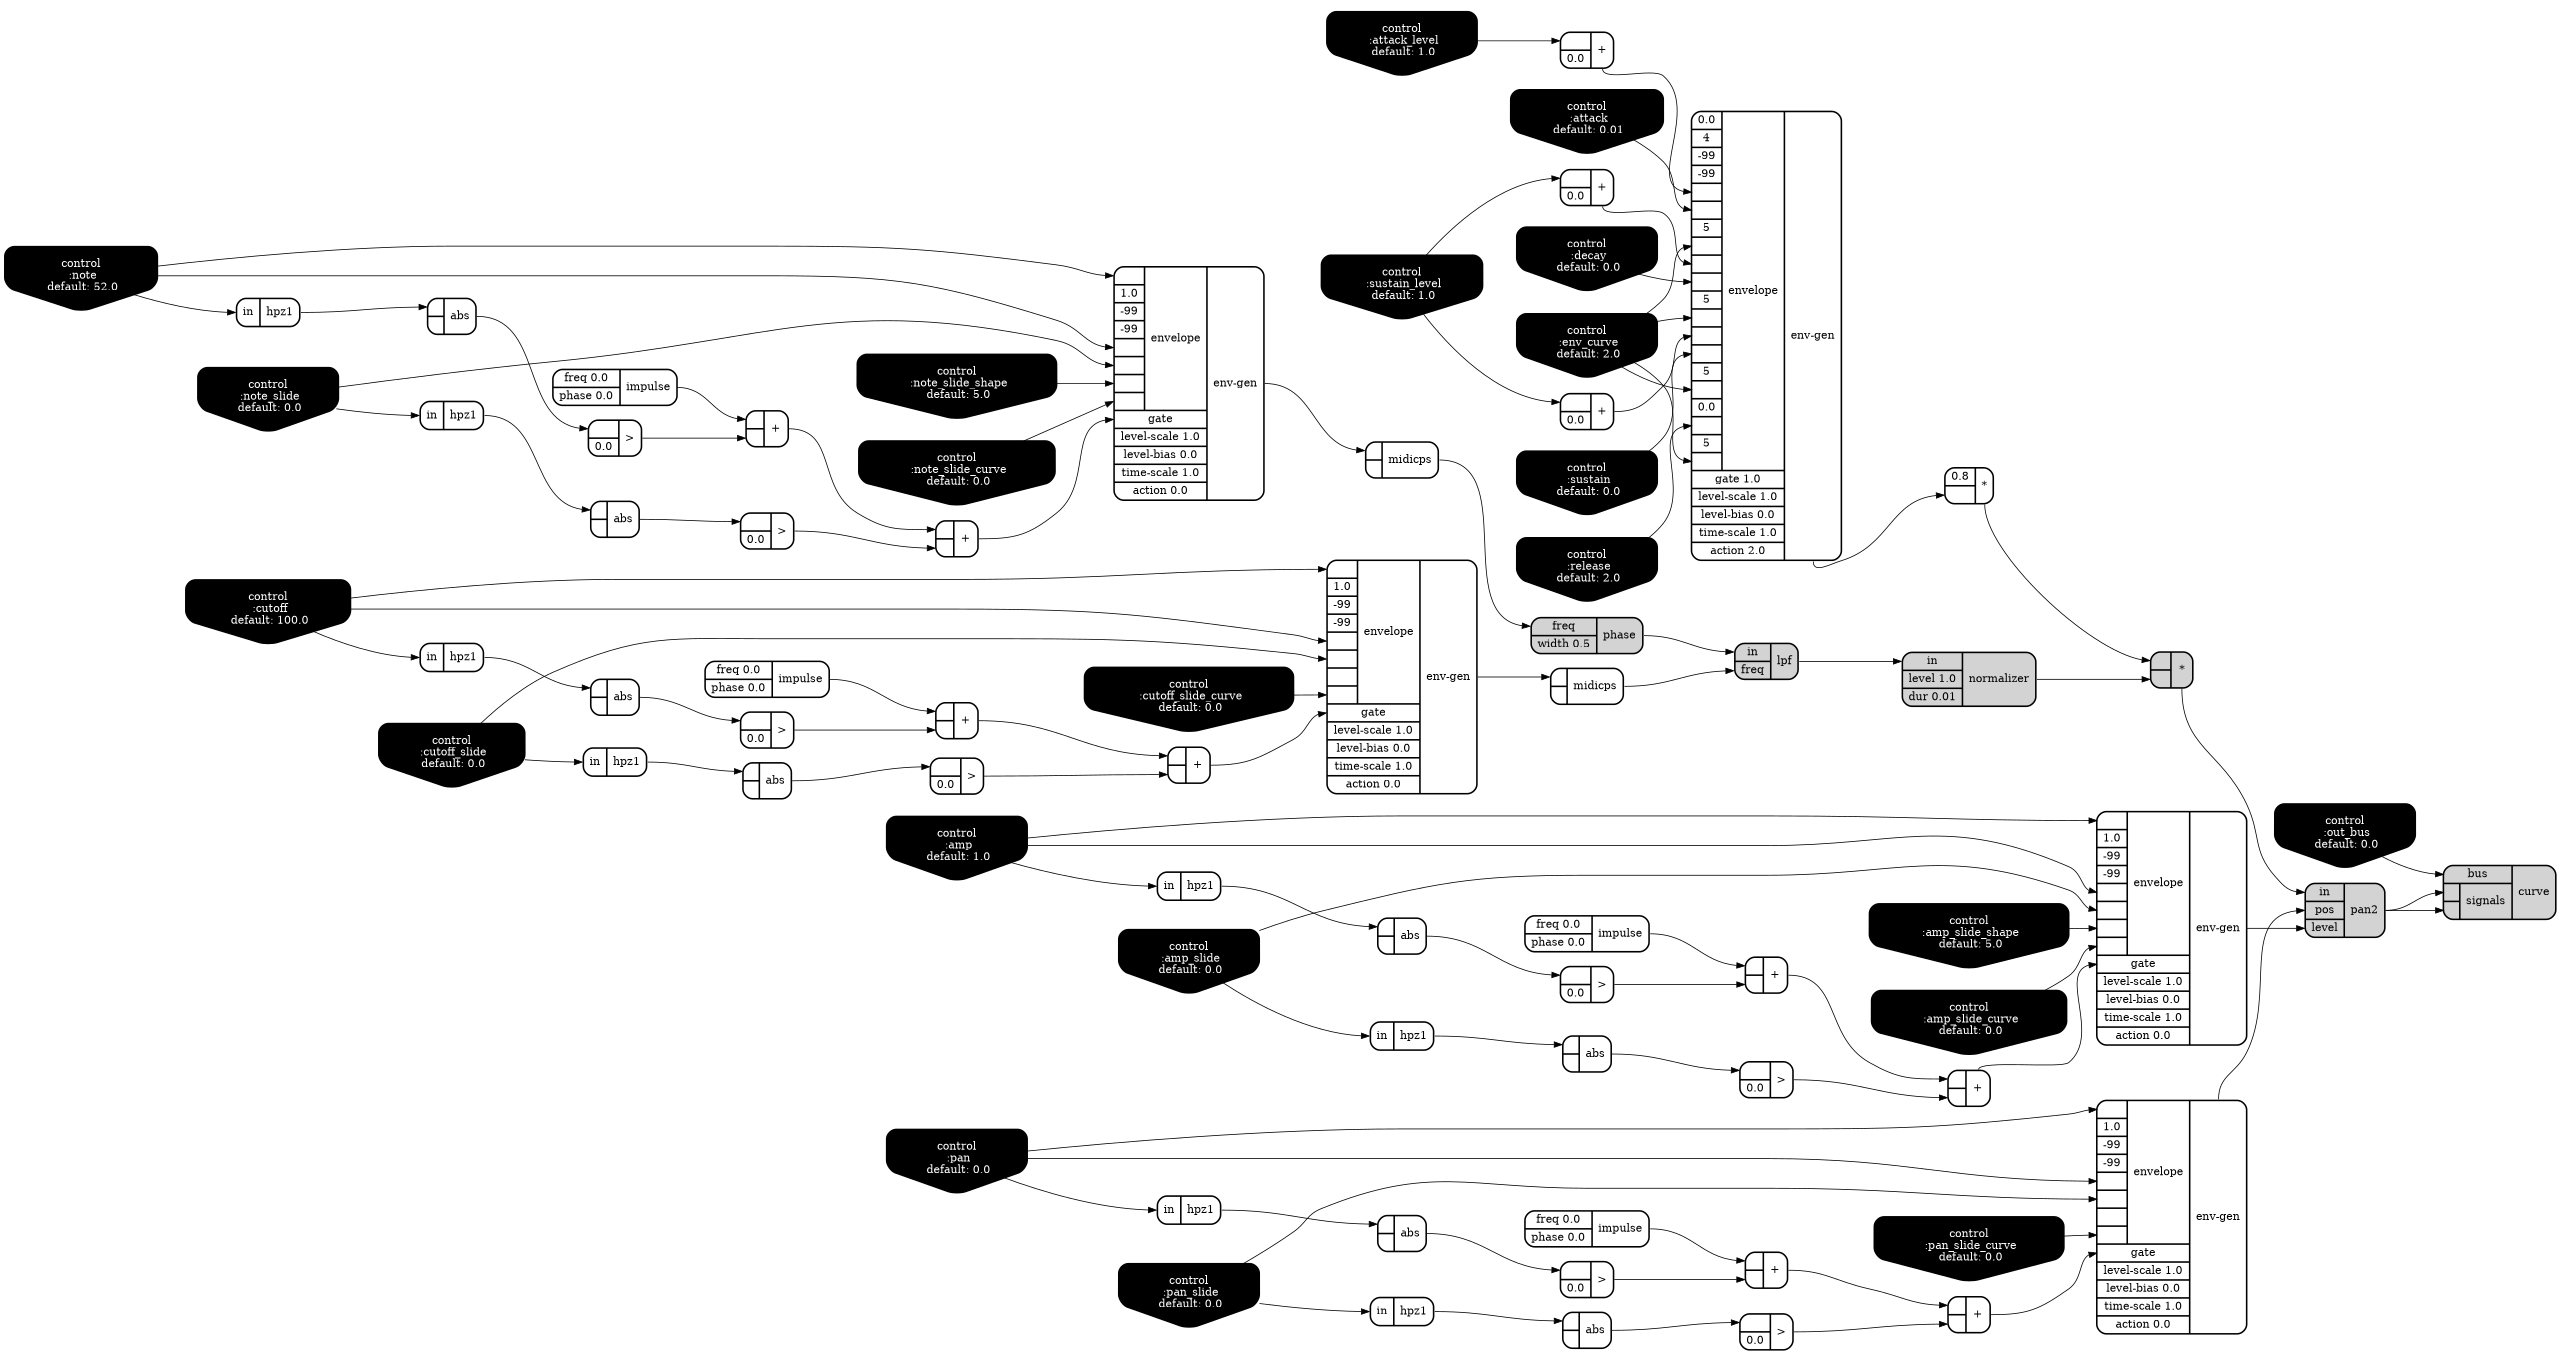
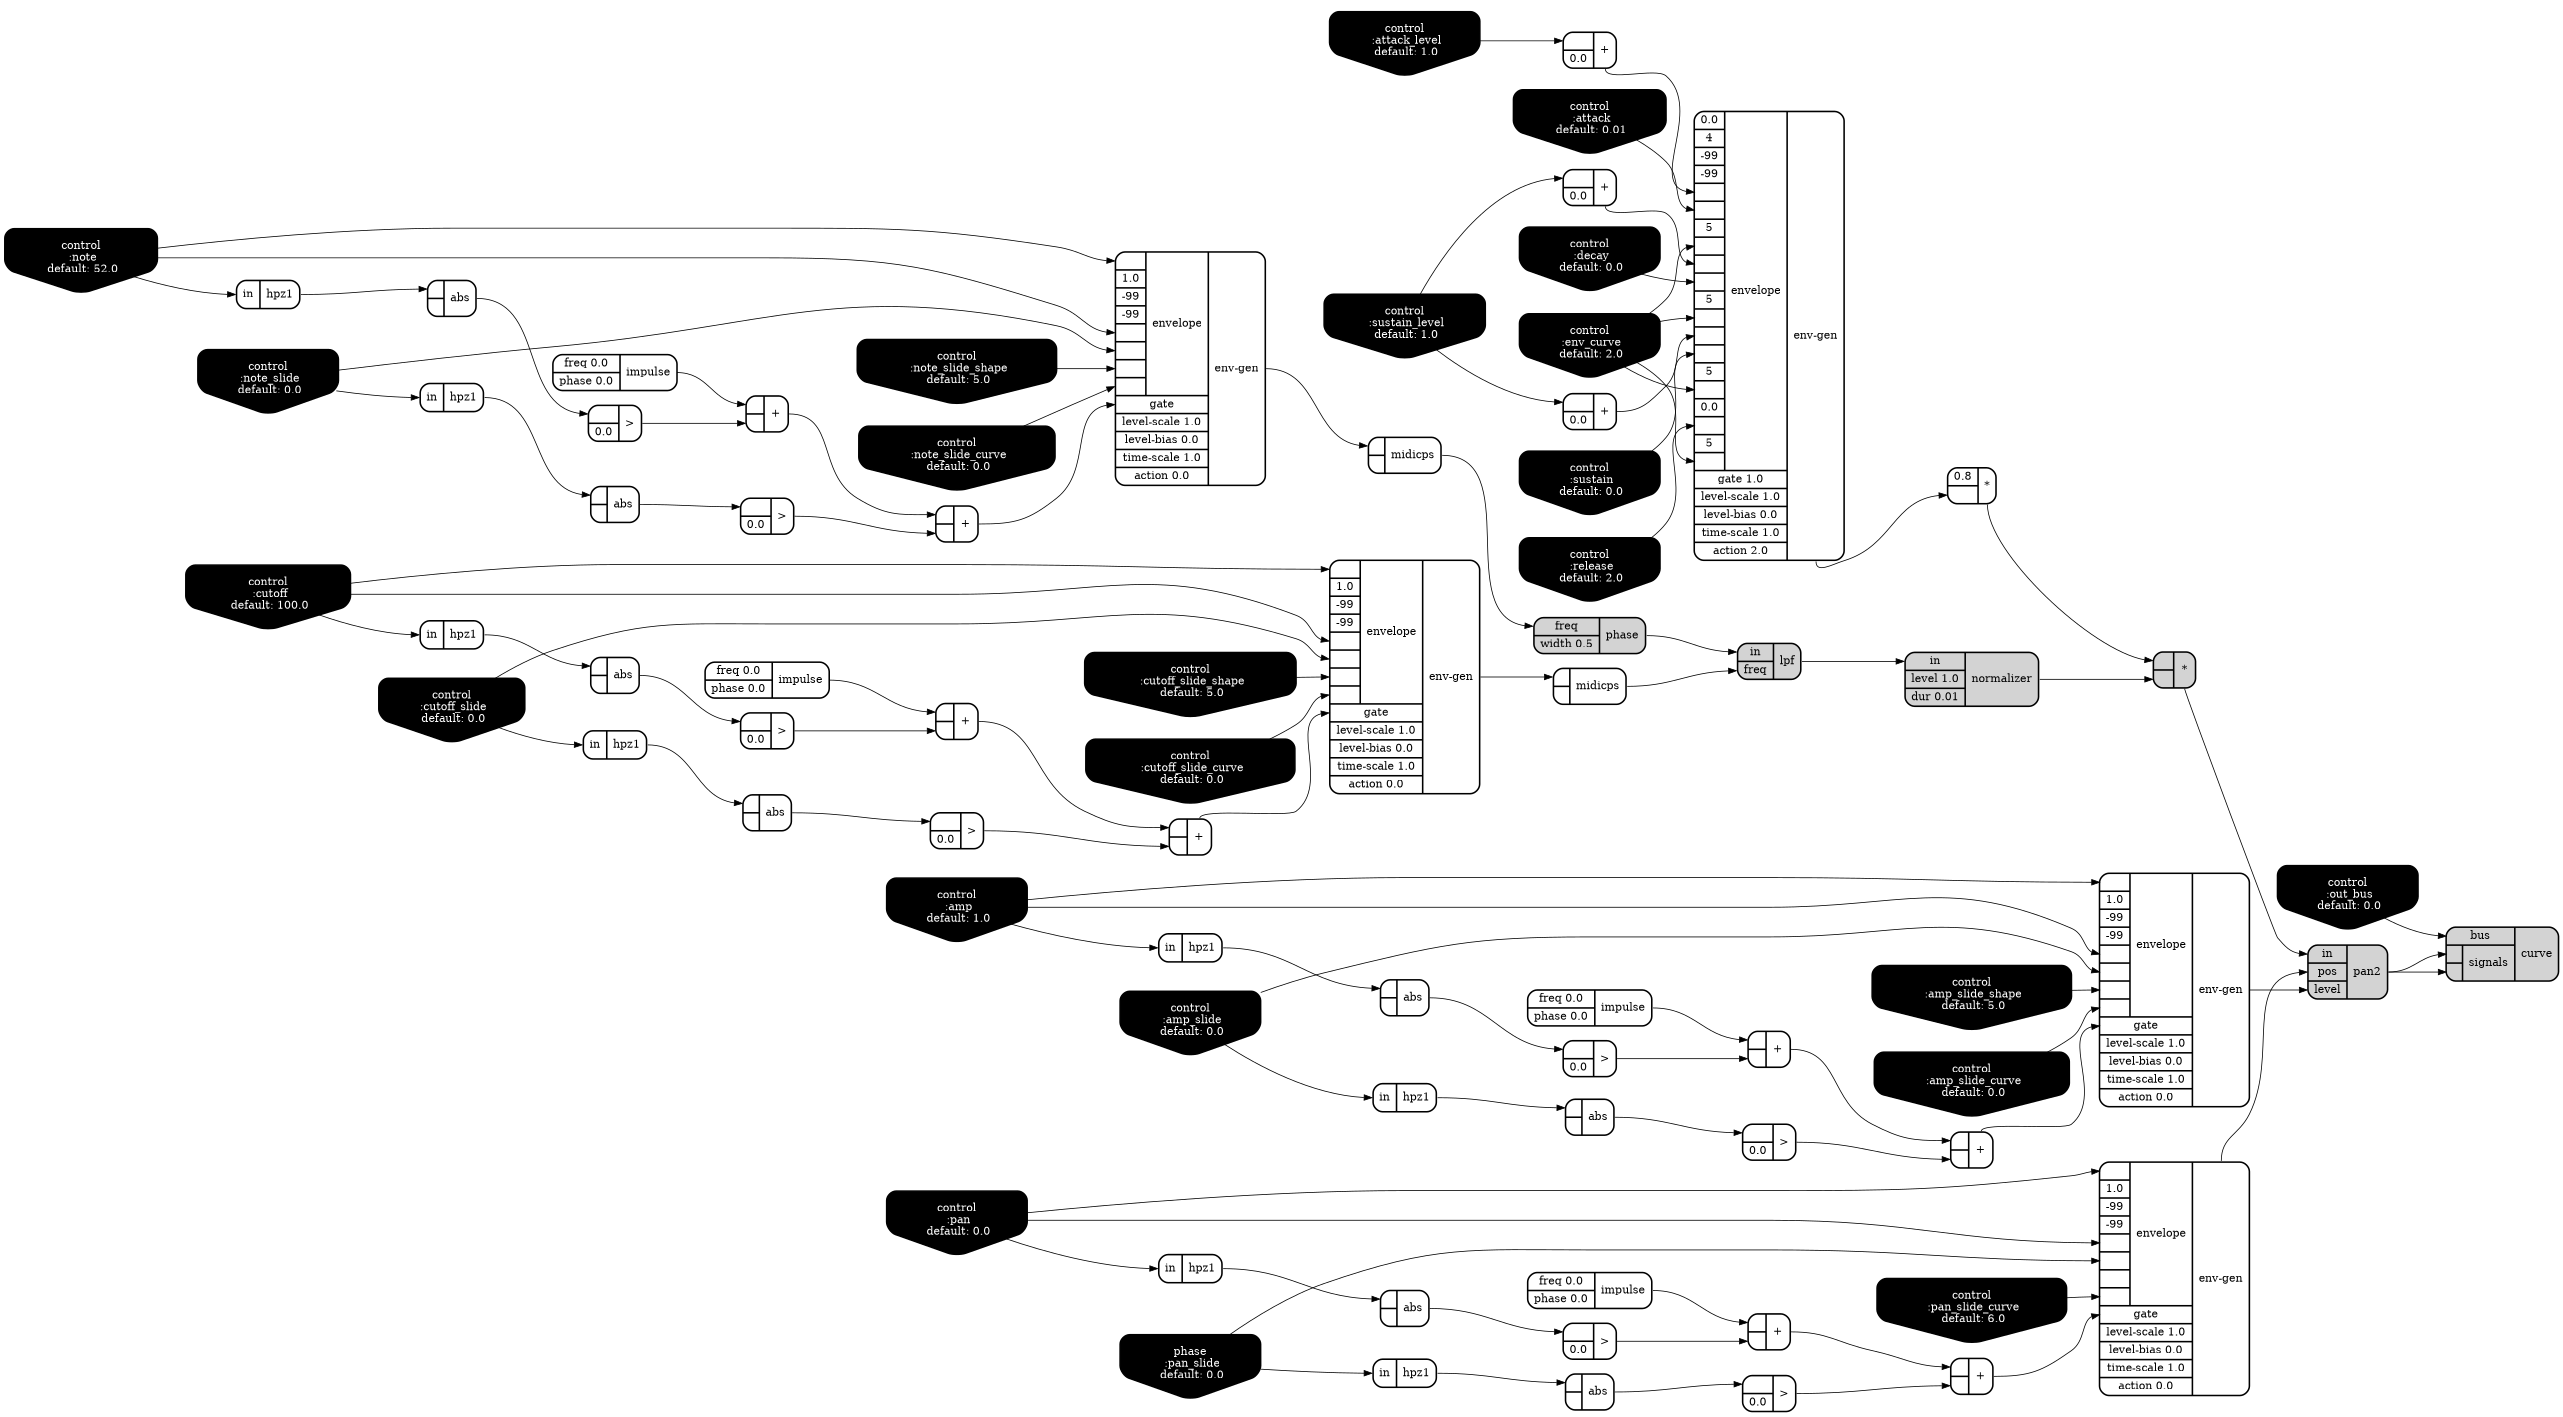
none -> (1190, 682)
(1969, 1246) -> (1972, 1308)
(1189, 1293) -> (1190, 1364)
